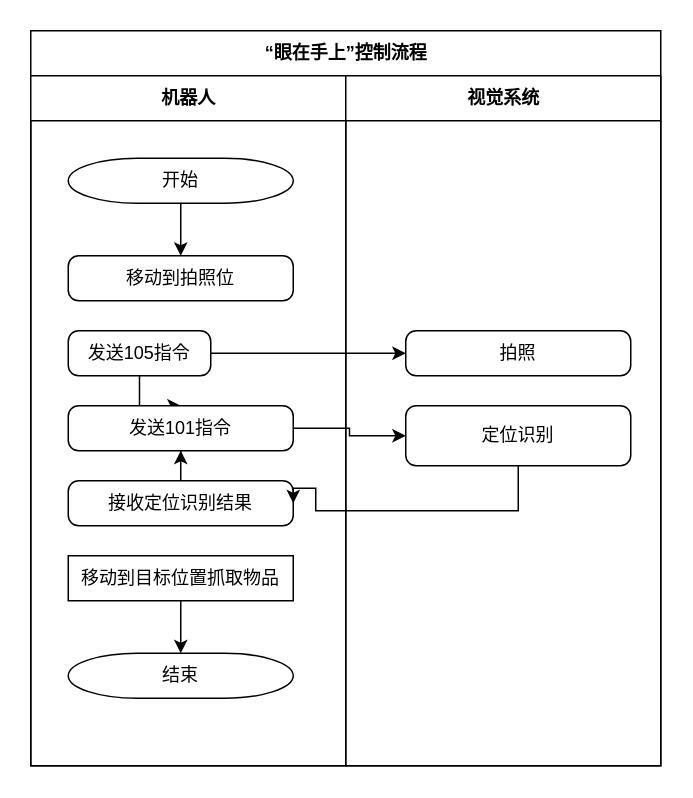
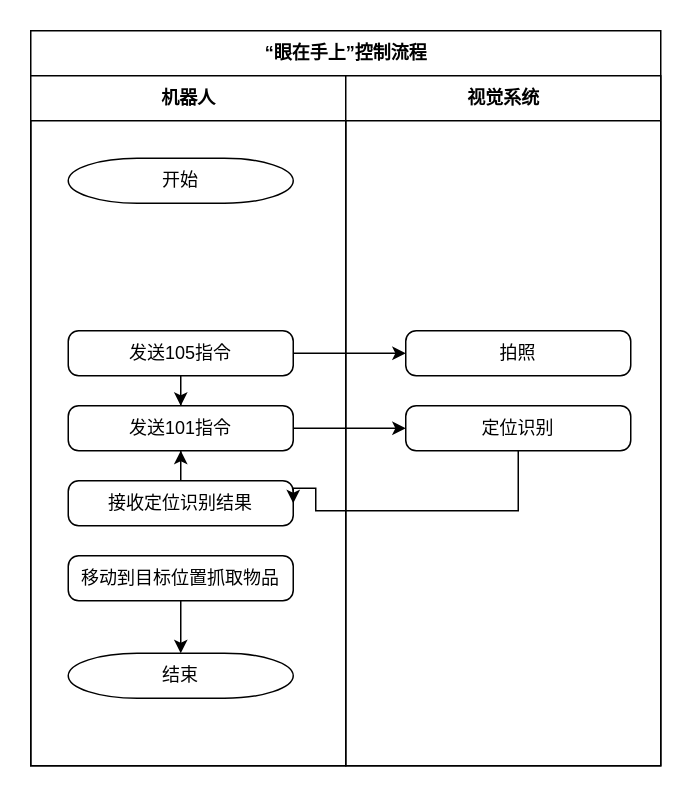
(181, 231) -> none
(181, 278) -> none
(140, 353) -> (181, 353)
(518, 436) -> (518, 428)
(181, 578) -> (181, 578)
